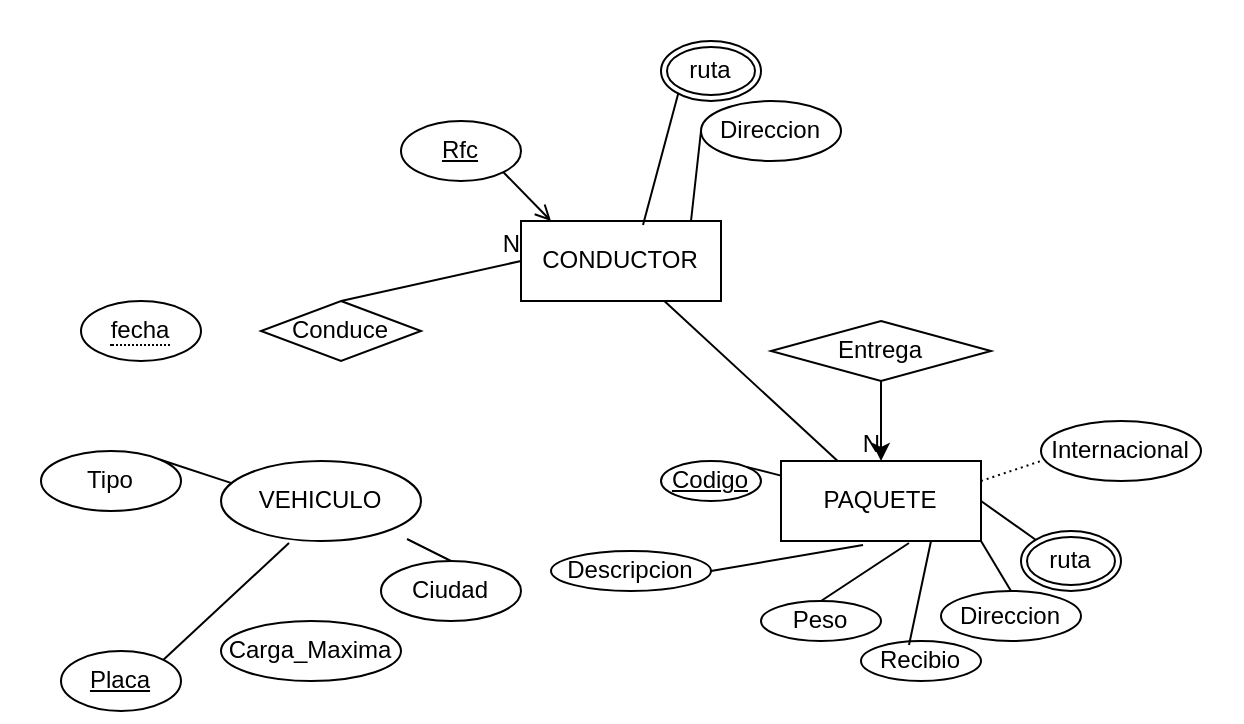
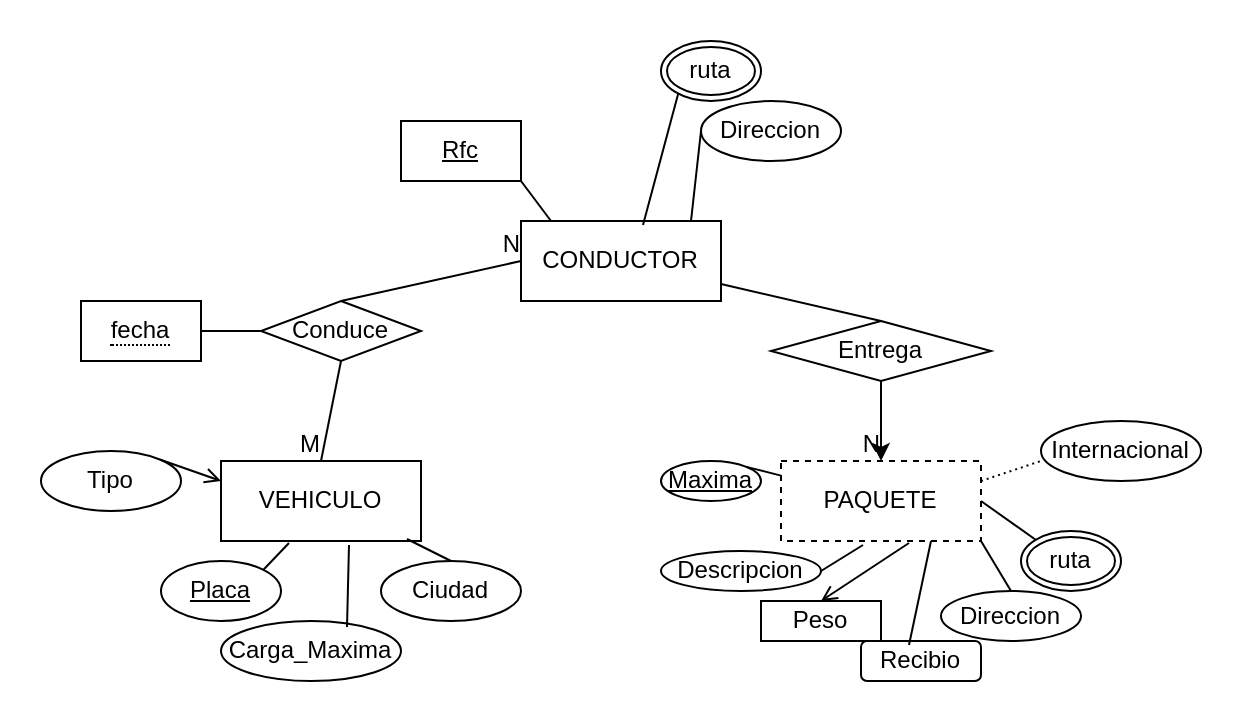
(461, 151) -> (461, 151)
(525, 195) -> (535, 200)
(141, 331) -> (141, 331)
none -> (230, 331)
(751, 381) -> (800, 302)
none -> (331, 411)
(206, 475) -> (198, 473)
(711, 481) -> (711, 481)
(321, 501) -> (321, 501)
(881, 501) -> (881, 501)
(631, 571) -> (741, 571)
none -> (348, 586)
(826, 598) -> (827, 597)
(821, 621) -> (821, 621)
(921, 661) -> (921, 661)
(121, 681) -> (221, 591)
